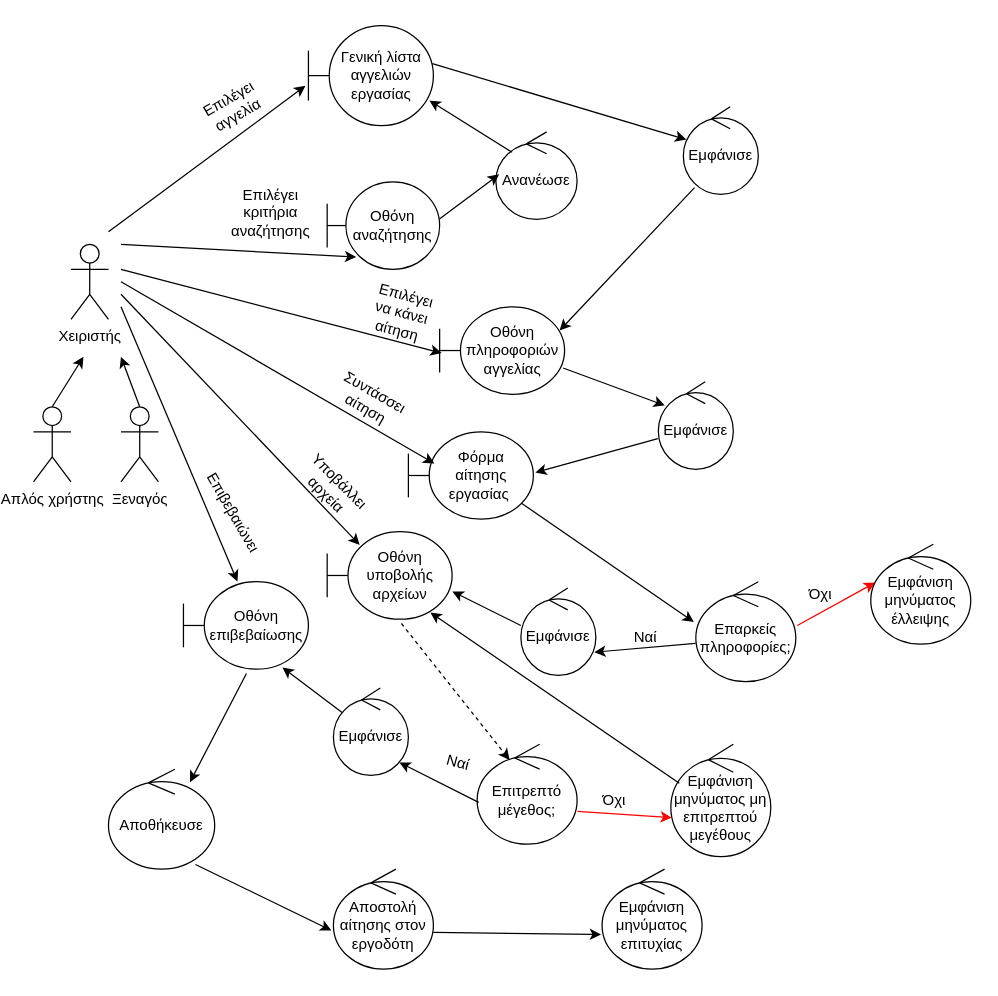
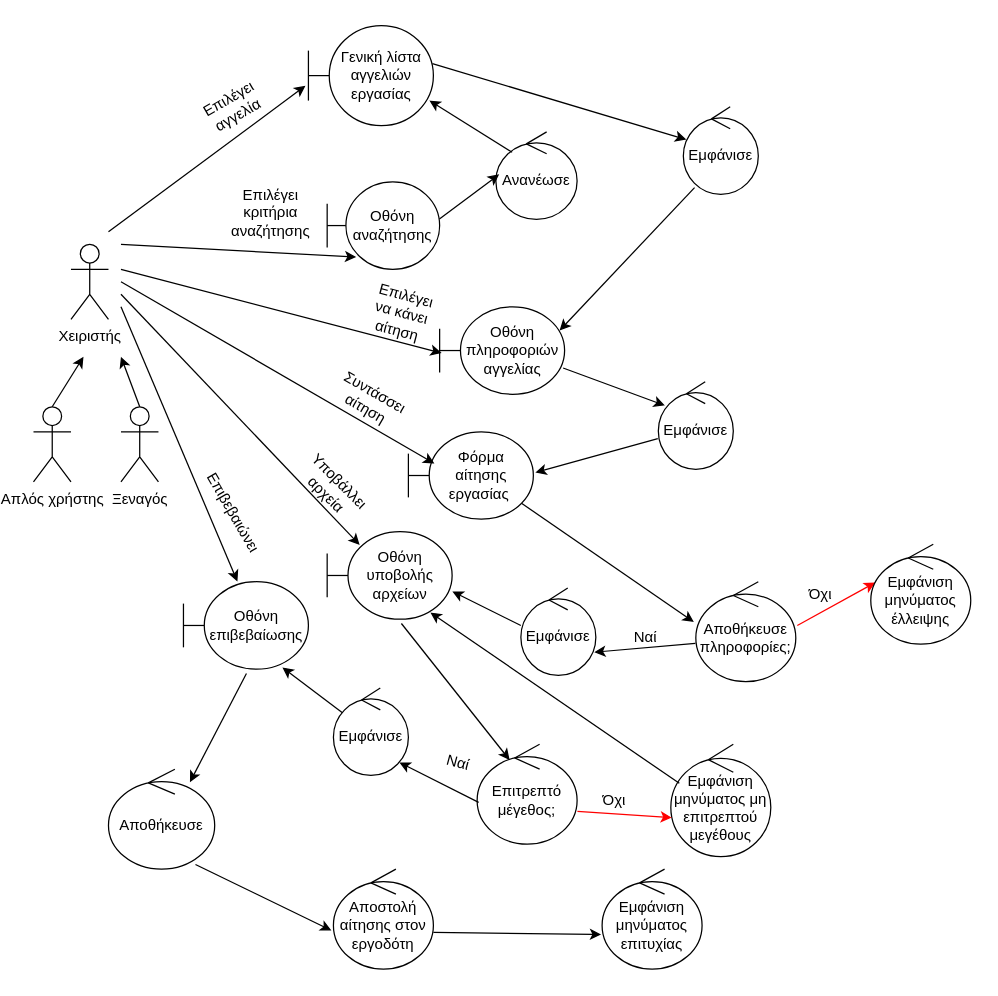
(746, 638) -> (746, 638)
(453, 689) -> (453, 689)
